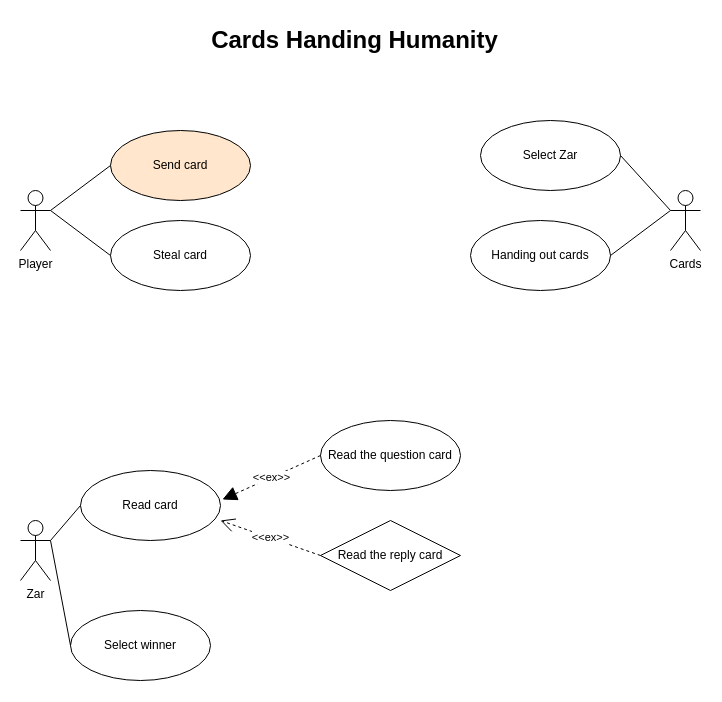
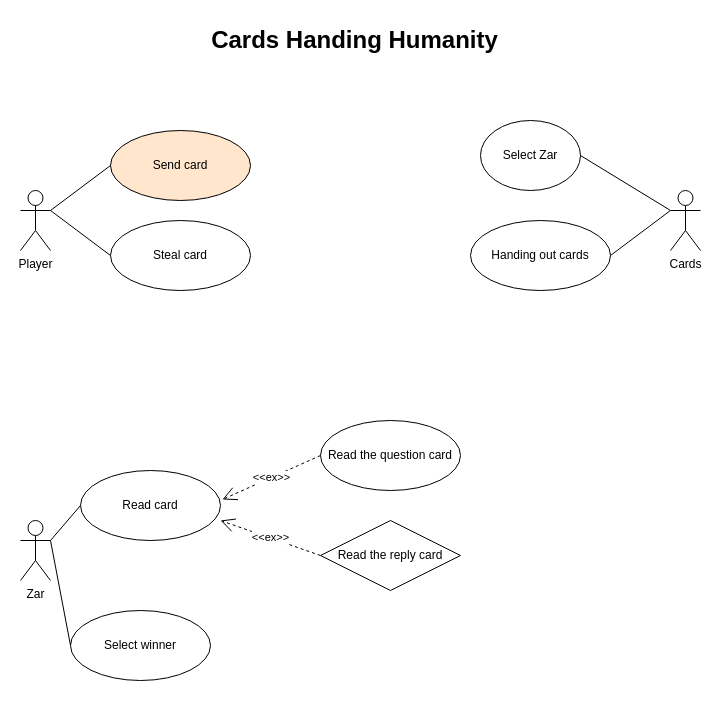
(551, 156) -> (531, 156)
(236, 493) -> (231, 496)
